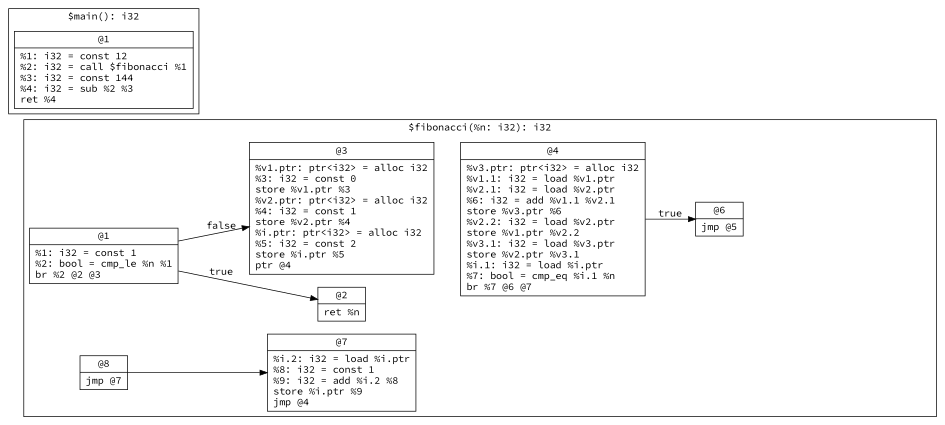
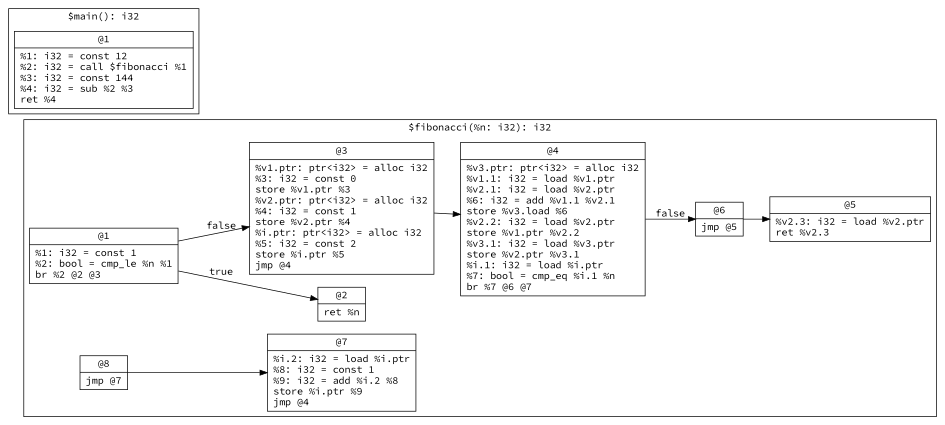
(514, 211) -> (517, 211)
none -> (444, 214)
(670, 214) -> (670, 214)
none -> (850, 219)
(273, 265) -> (273, 265)
